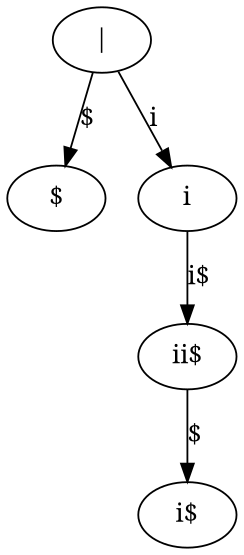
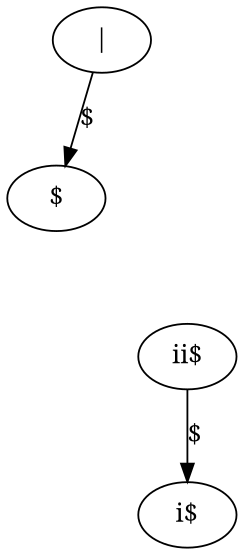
(187, 198) -> none
